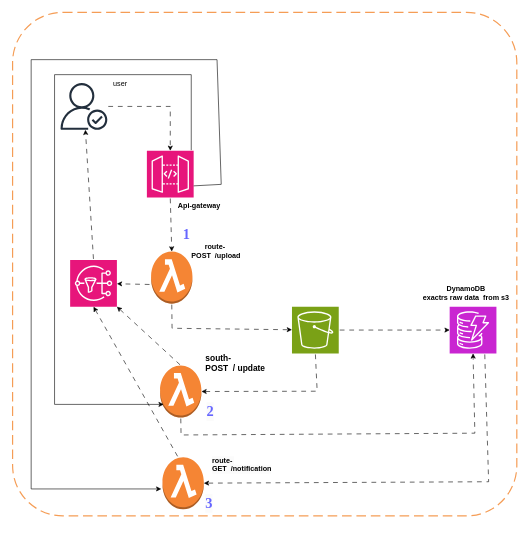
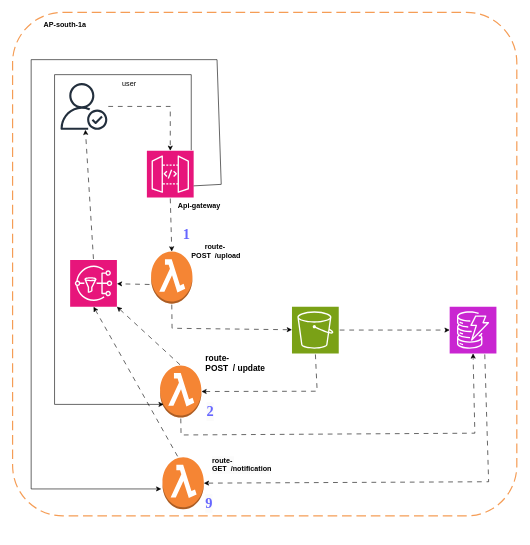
none -> (64, 25)
(121, 88) -> (130, 88)
(466, 293) -> none
(232, 362) -> (232, 362)
(208, 489) -> (208, 489)
